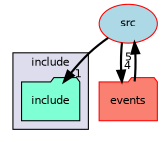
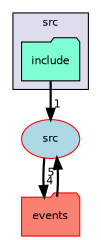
(94, 49) -> (51, 96)
(51, 63) -> (51, 23)
